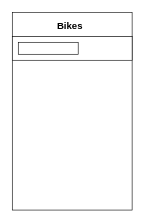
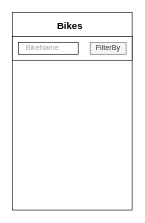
none -> (42, 48)
none -> (108, 48)
